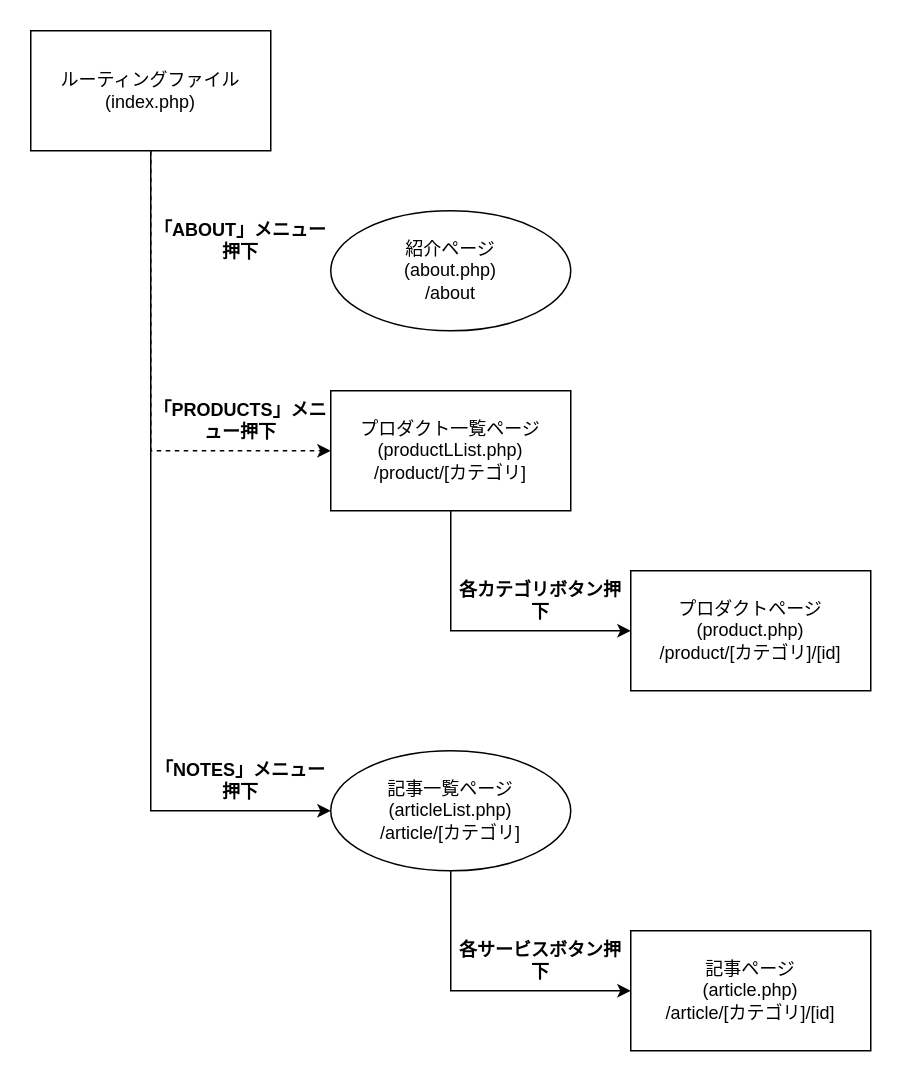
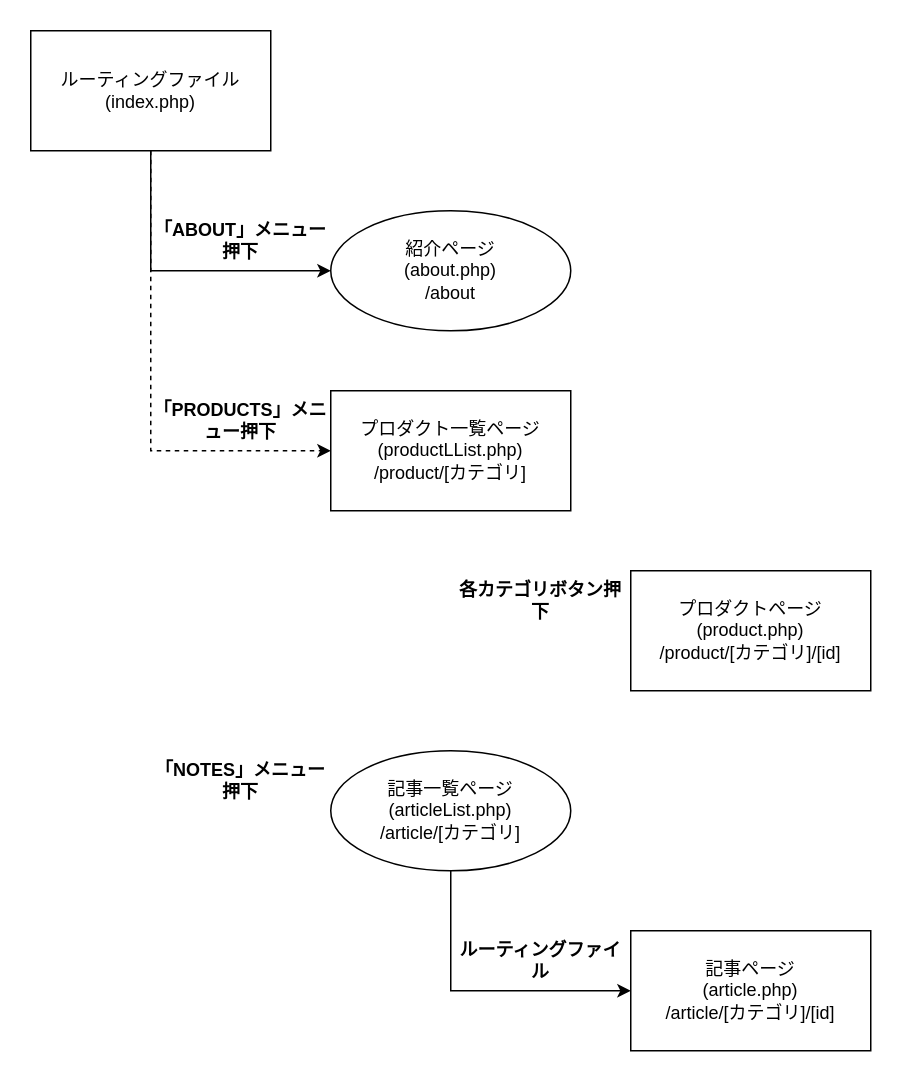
none -> (237, 271)
(476, 631) -> none
(151, 717) -> none
(541, 961) -> (541, 961)
